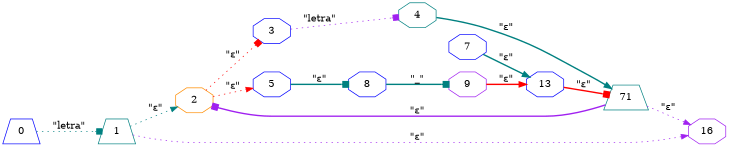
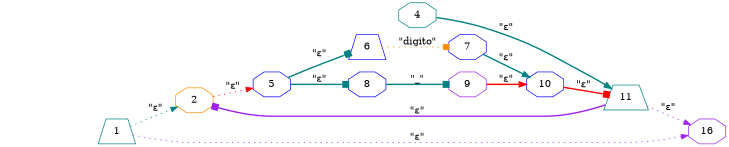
(272, 31) -> none
none -> (367, 47)
(545, 84) -> (545, 84)
(626, 98) -> (626, 98)
(21, 131) -> none
